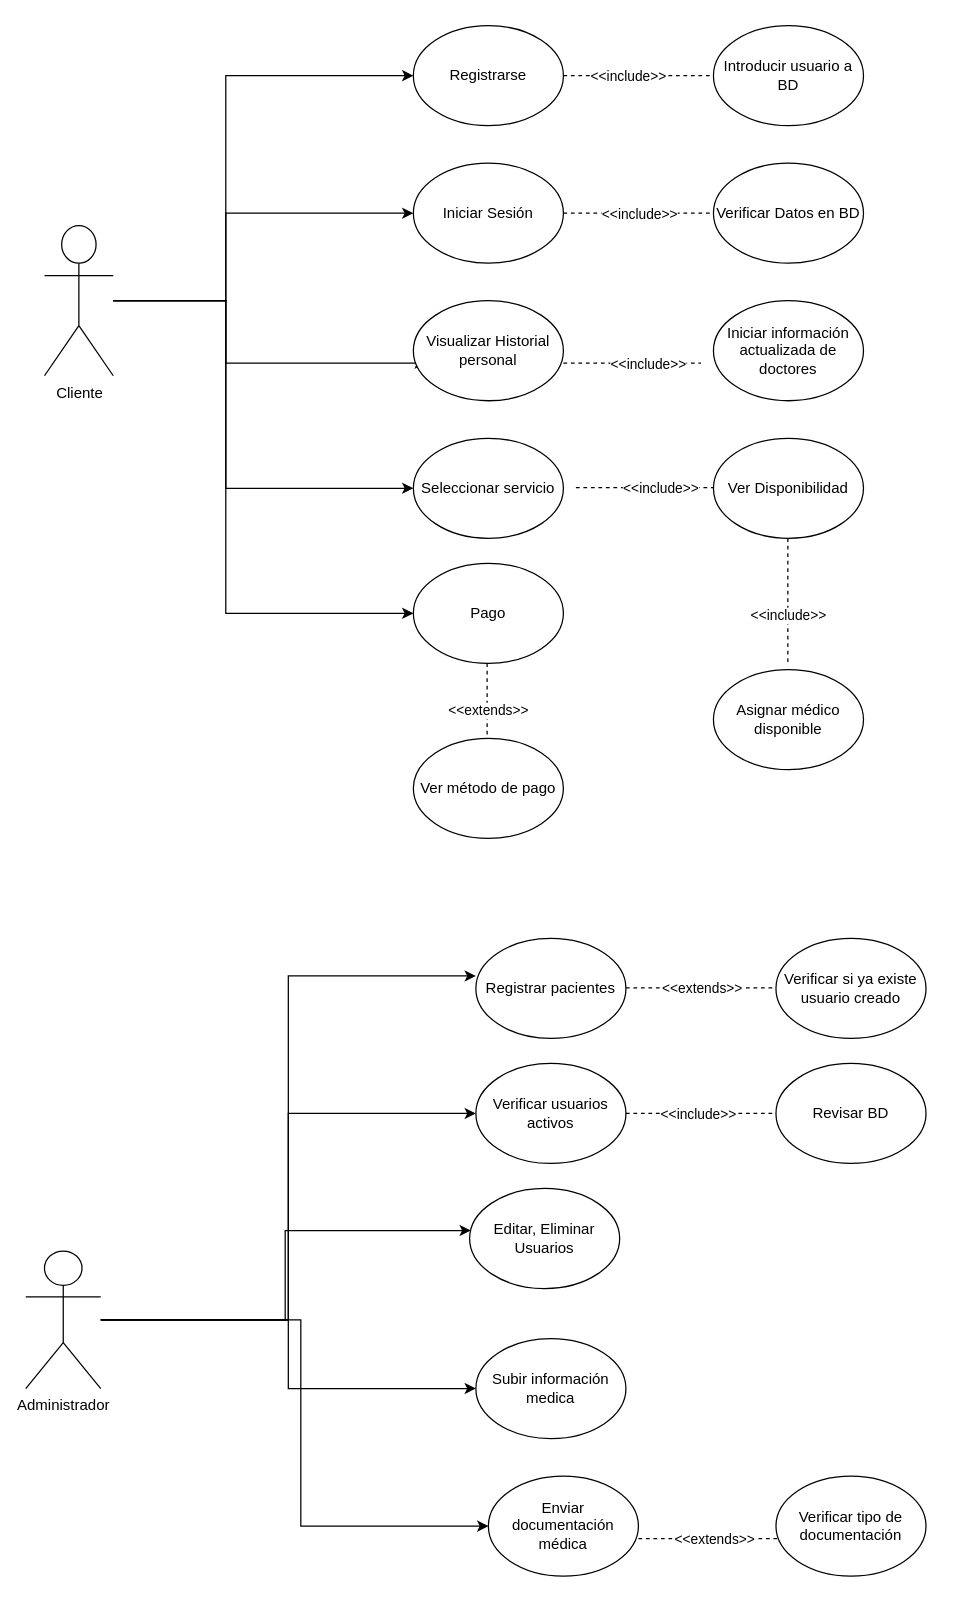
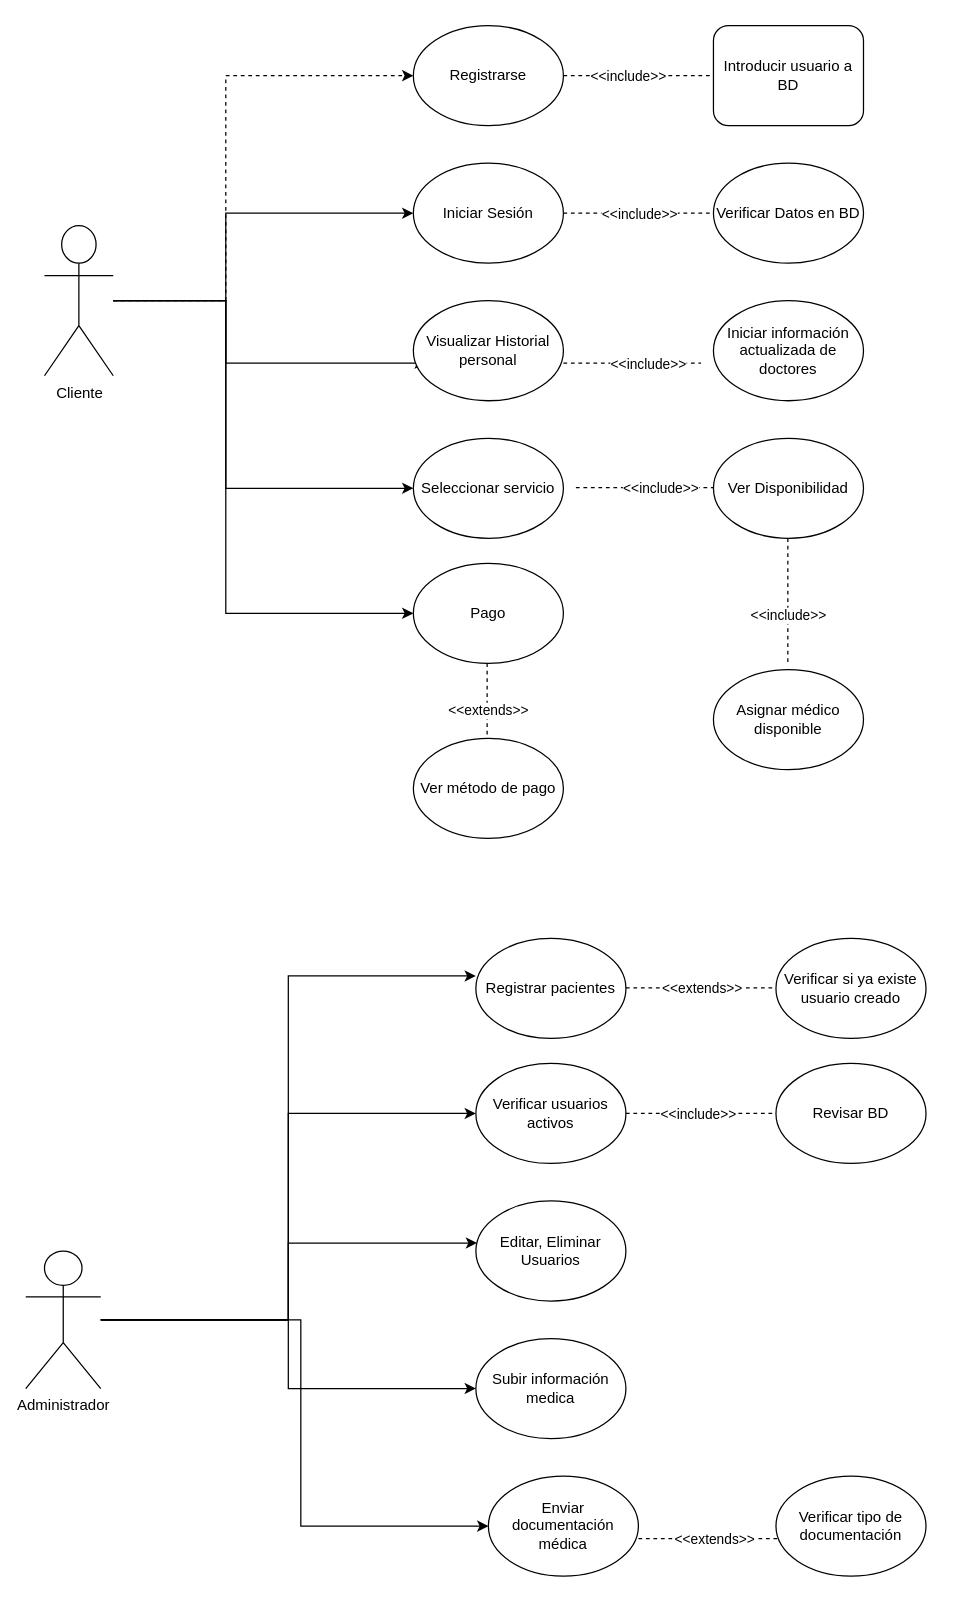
(248, 76) -> (248, 76)
(788, 76) -> (788, 76)
(544, 1238) -> (551, 1251)
